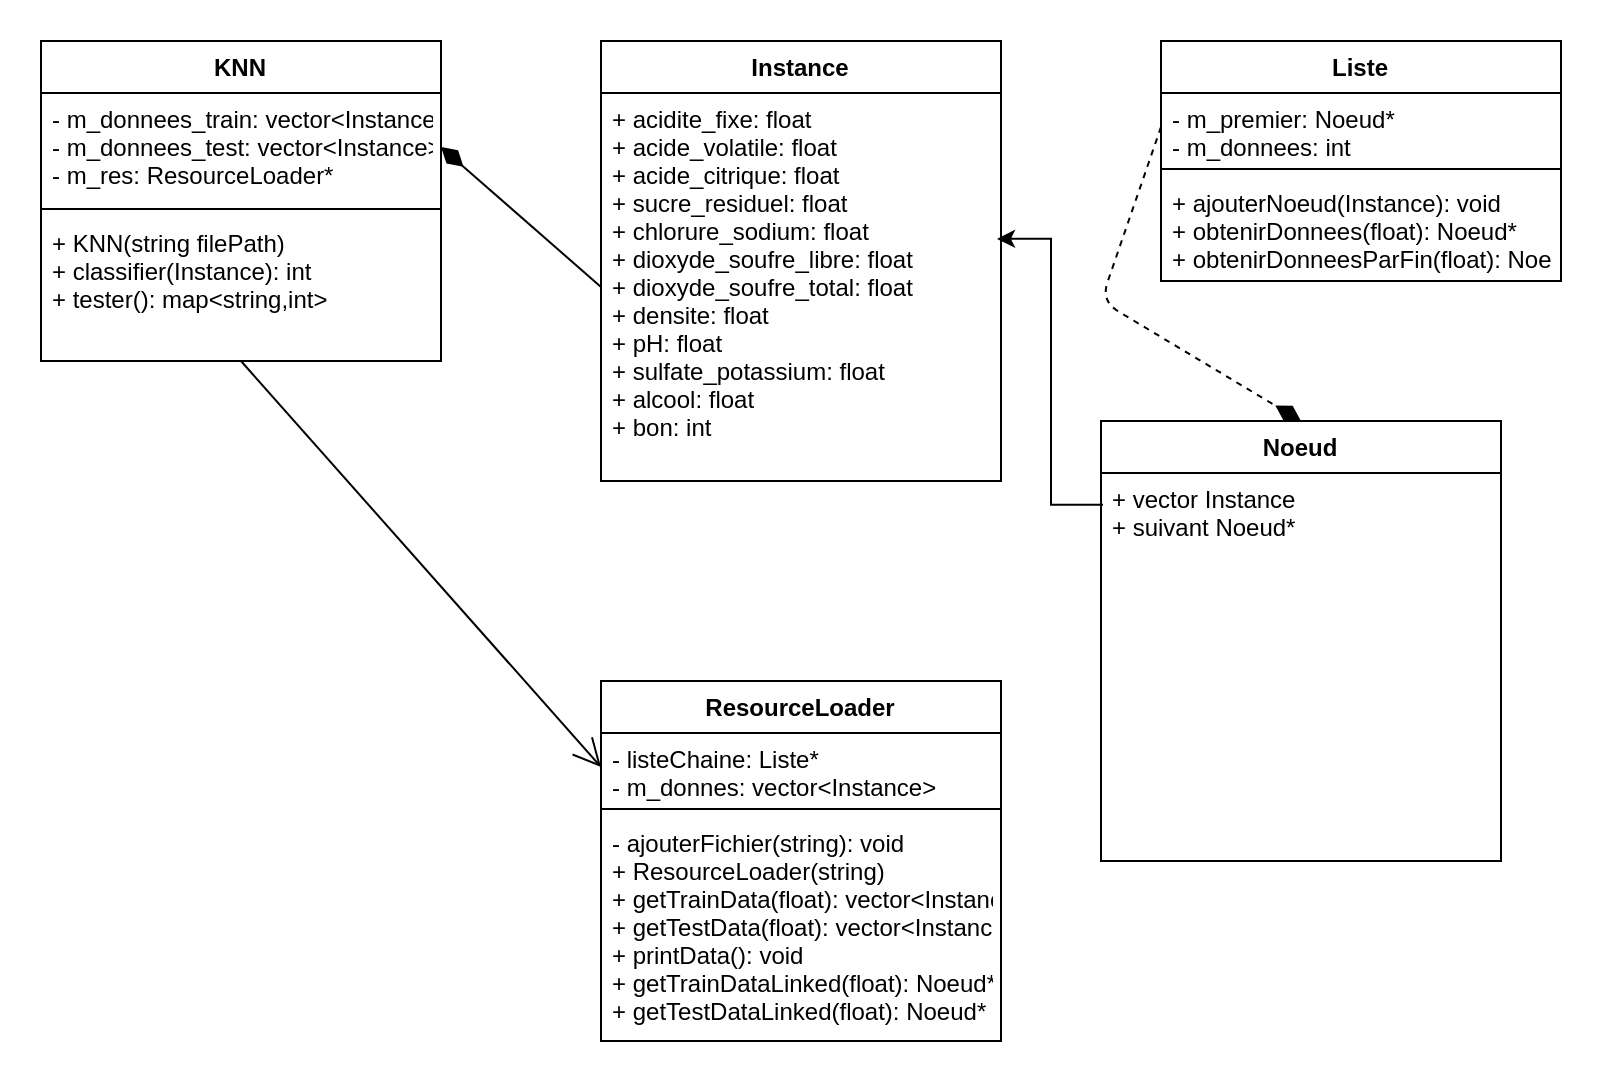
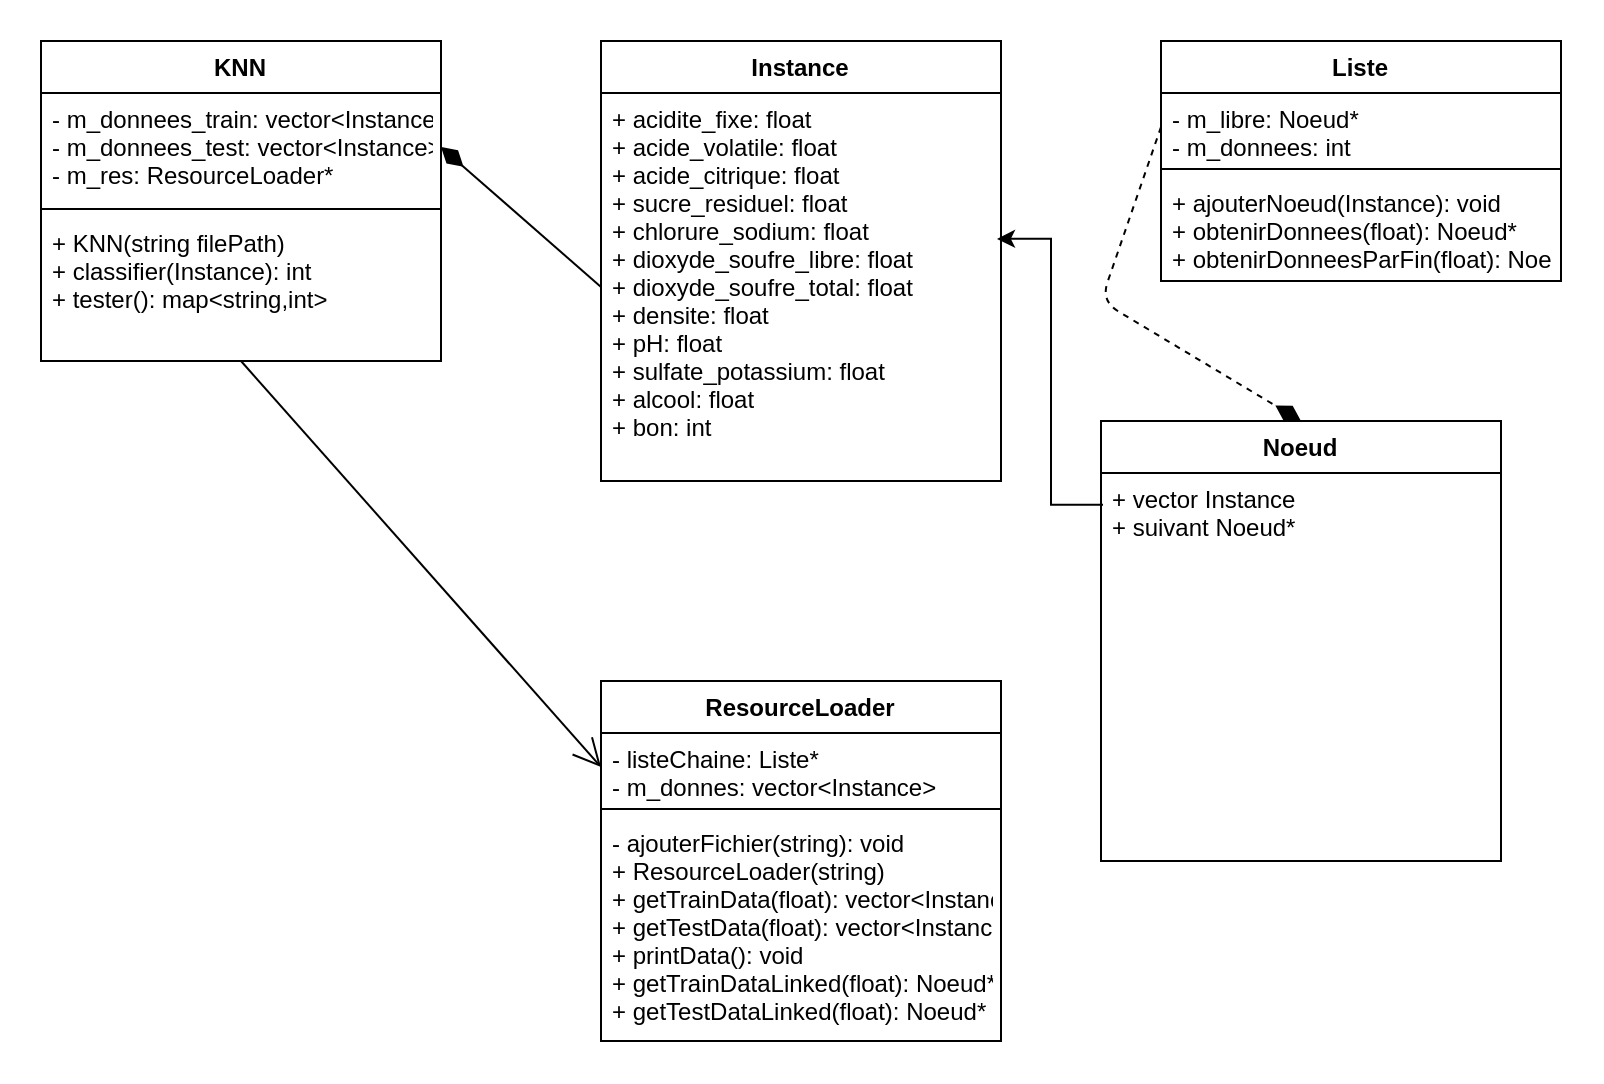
(1287, 120) -> (1271, 120)
